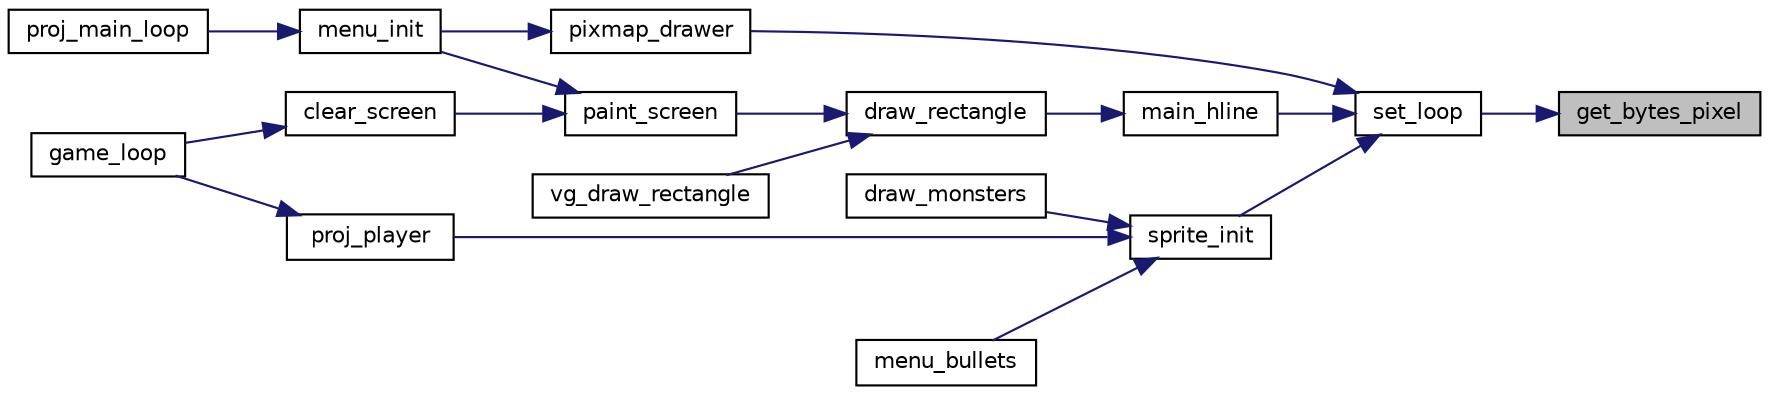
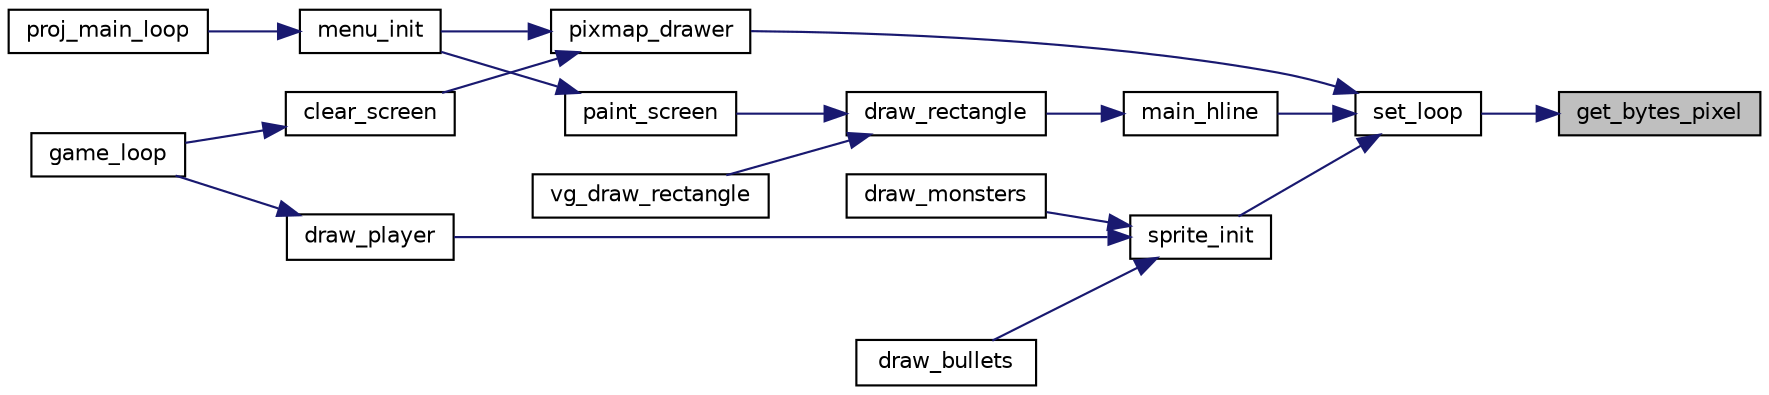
(499, 114) -> (485, 80)
(370, 237) -> (370, 237)
(946, 363) -> (946, 363)
